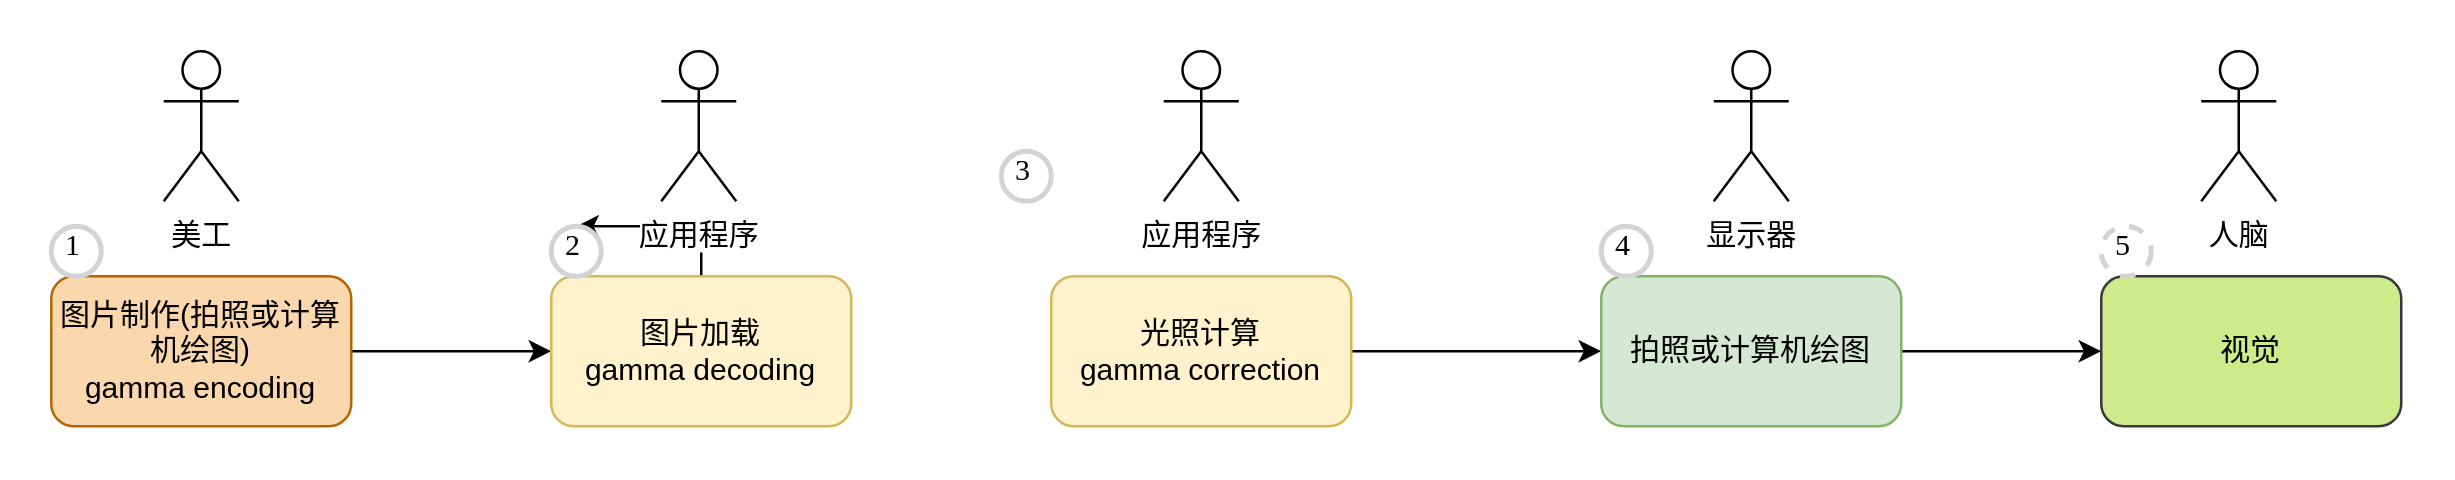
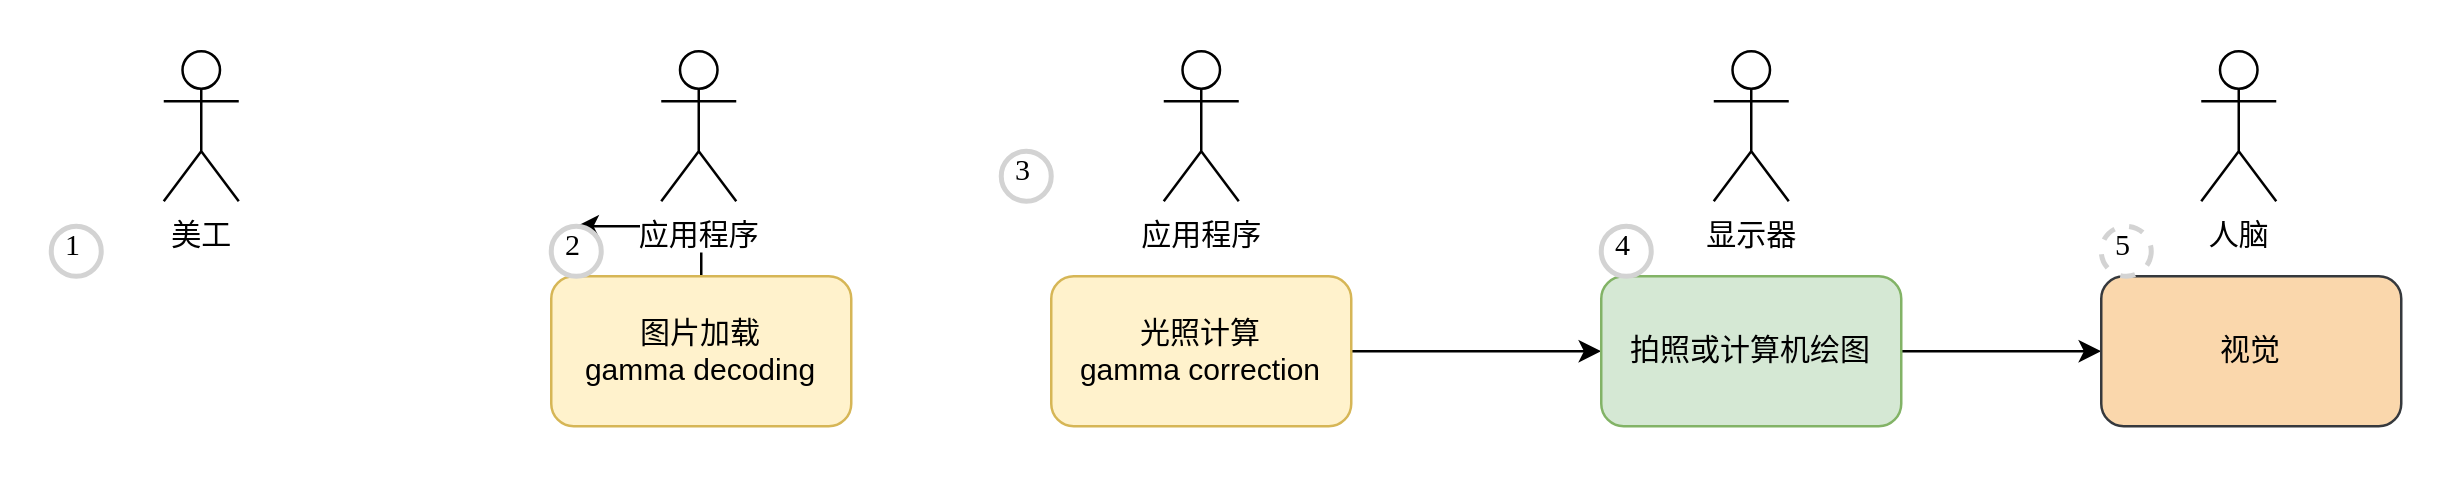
(201, 351) -> none
(443, 351) -> none
(2251, 351) -> (2251, 351)
